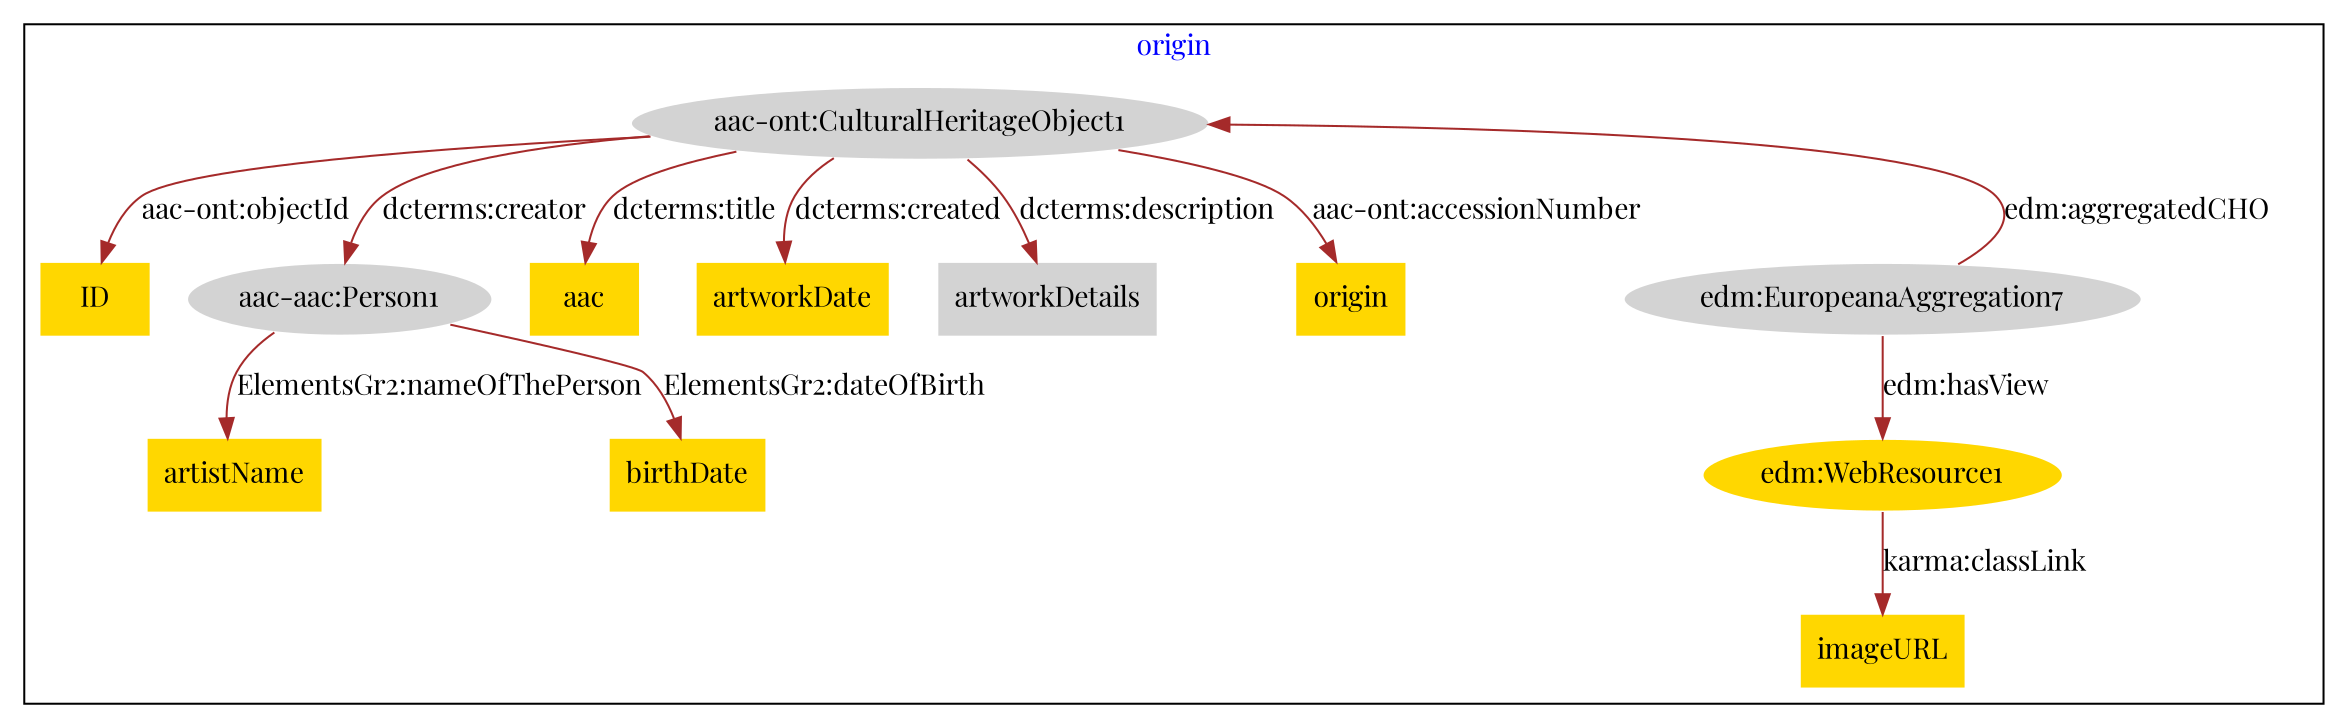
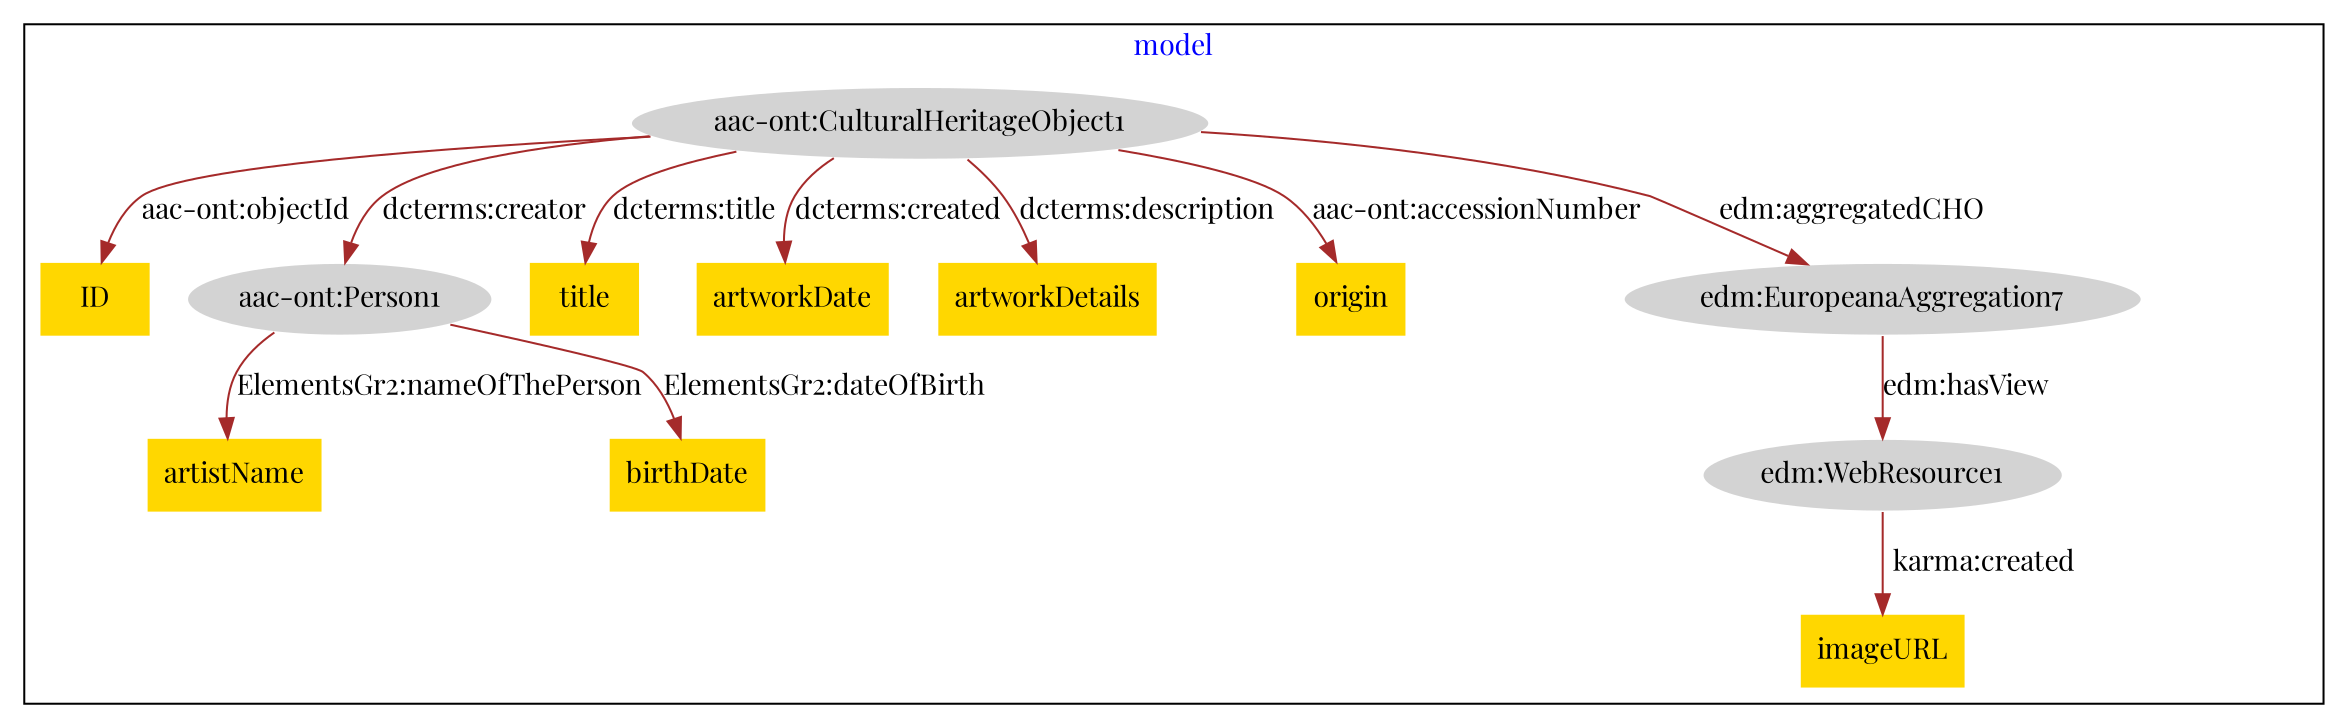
(1174, 48) -> (1174, 48)
(1662, 138) -> (1501, 165)
(340, 299) -> (340, 299)
(584, 299) -> (584, 299)
(1048, 299) -> (1048, 299)
(1883, 475) -> (1883, 475)
(1985, 563) -> (1985, 563)
